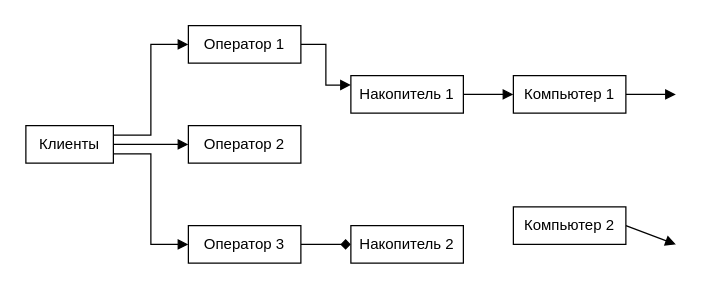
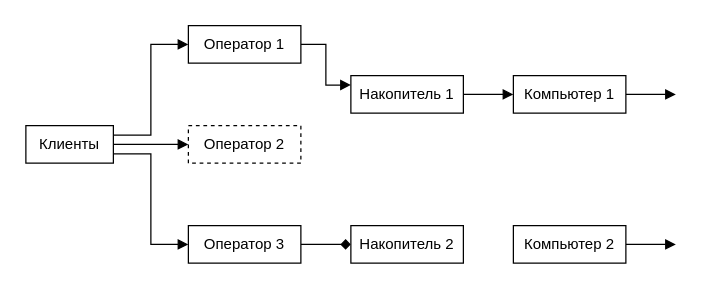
(244, 144) -> (244, 144)
(569, 226) -> (569, 244)
